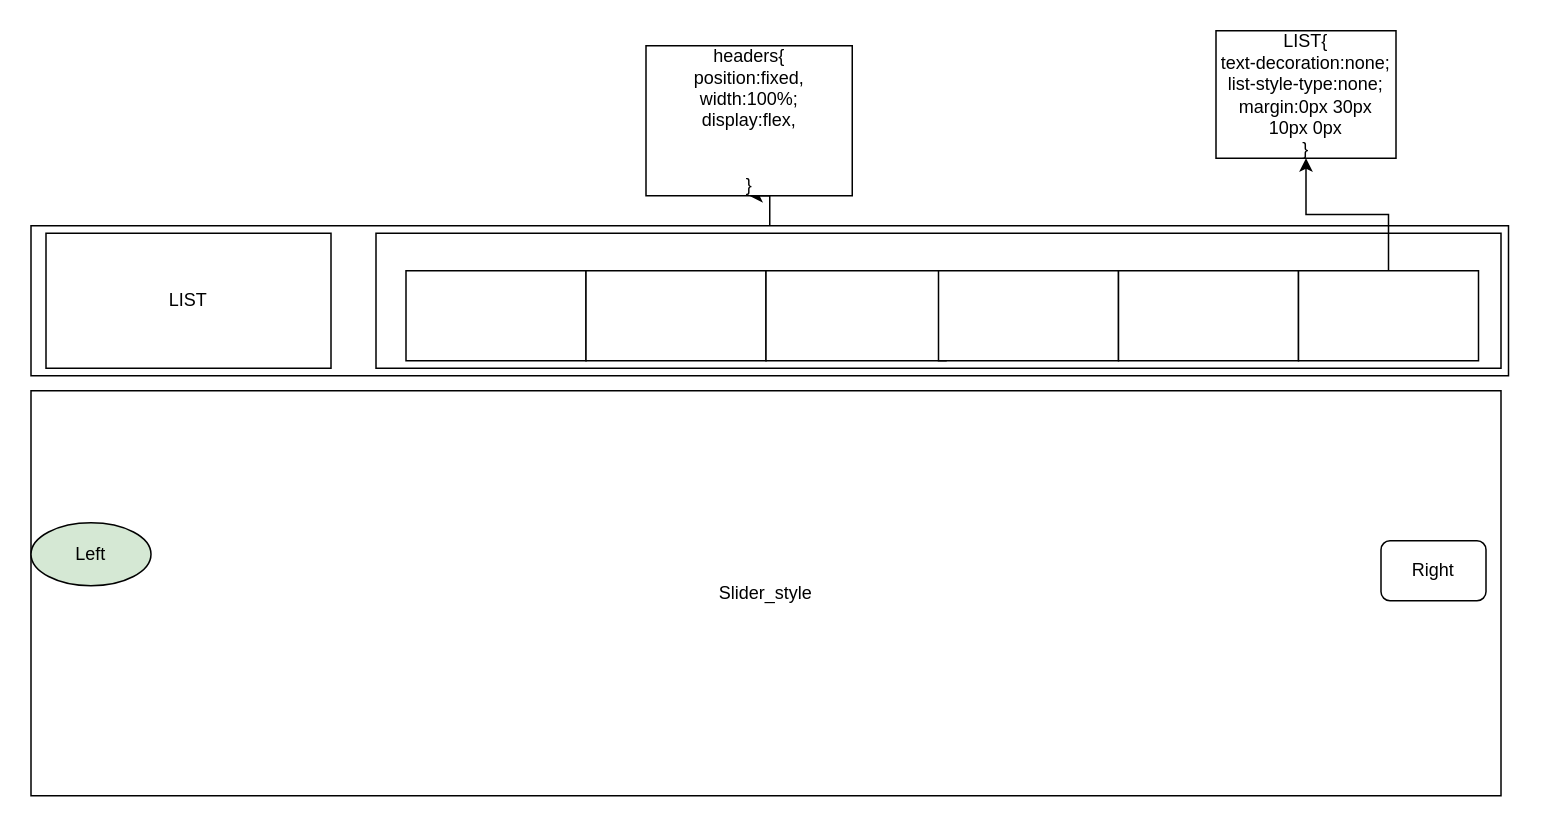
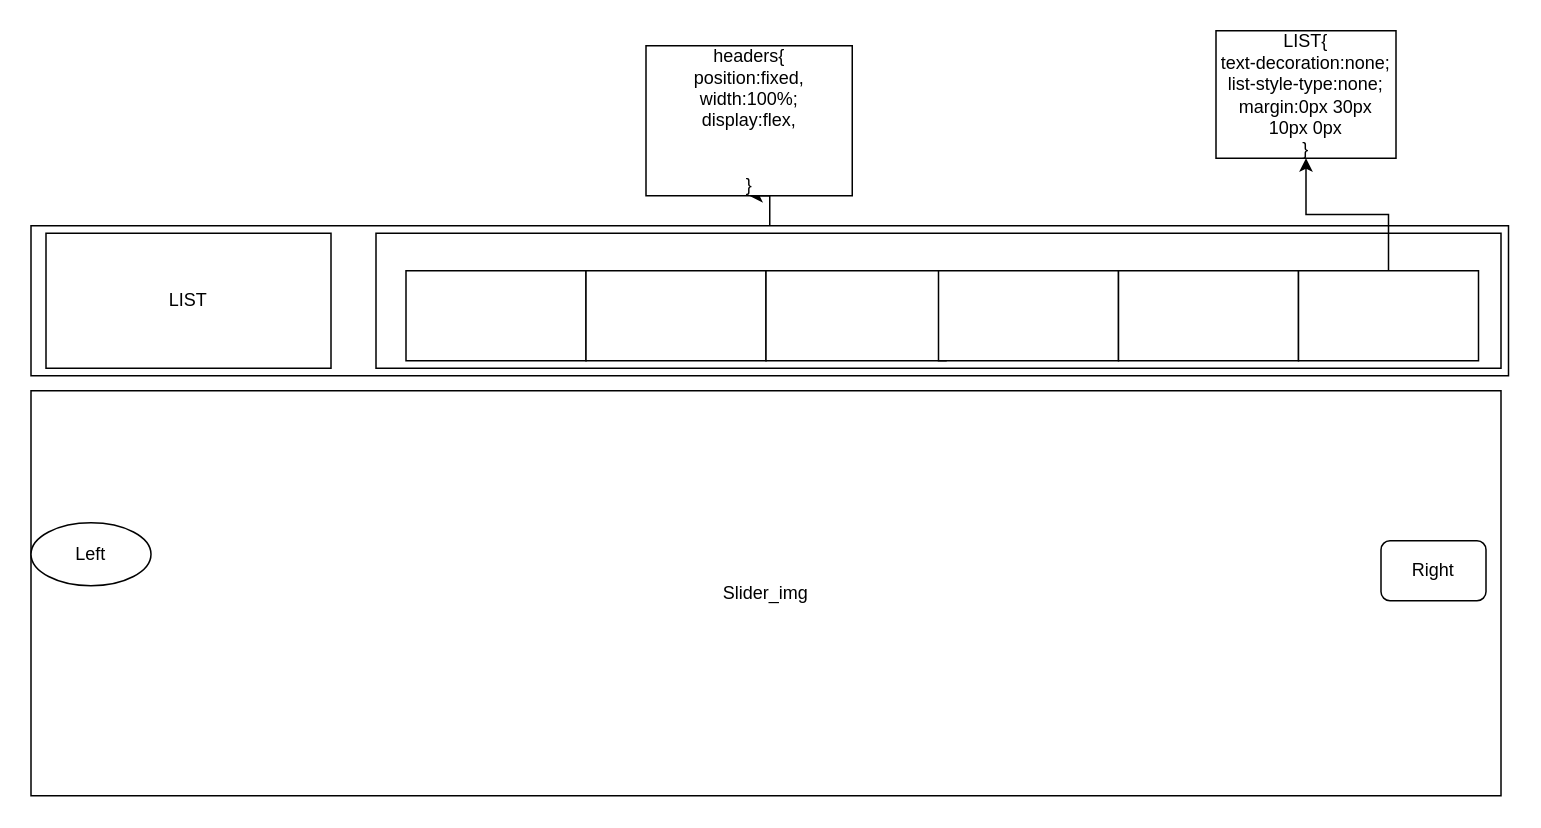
(91, 554) -> (91, 554)
(766, 593) -> (766, 593)
